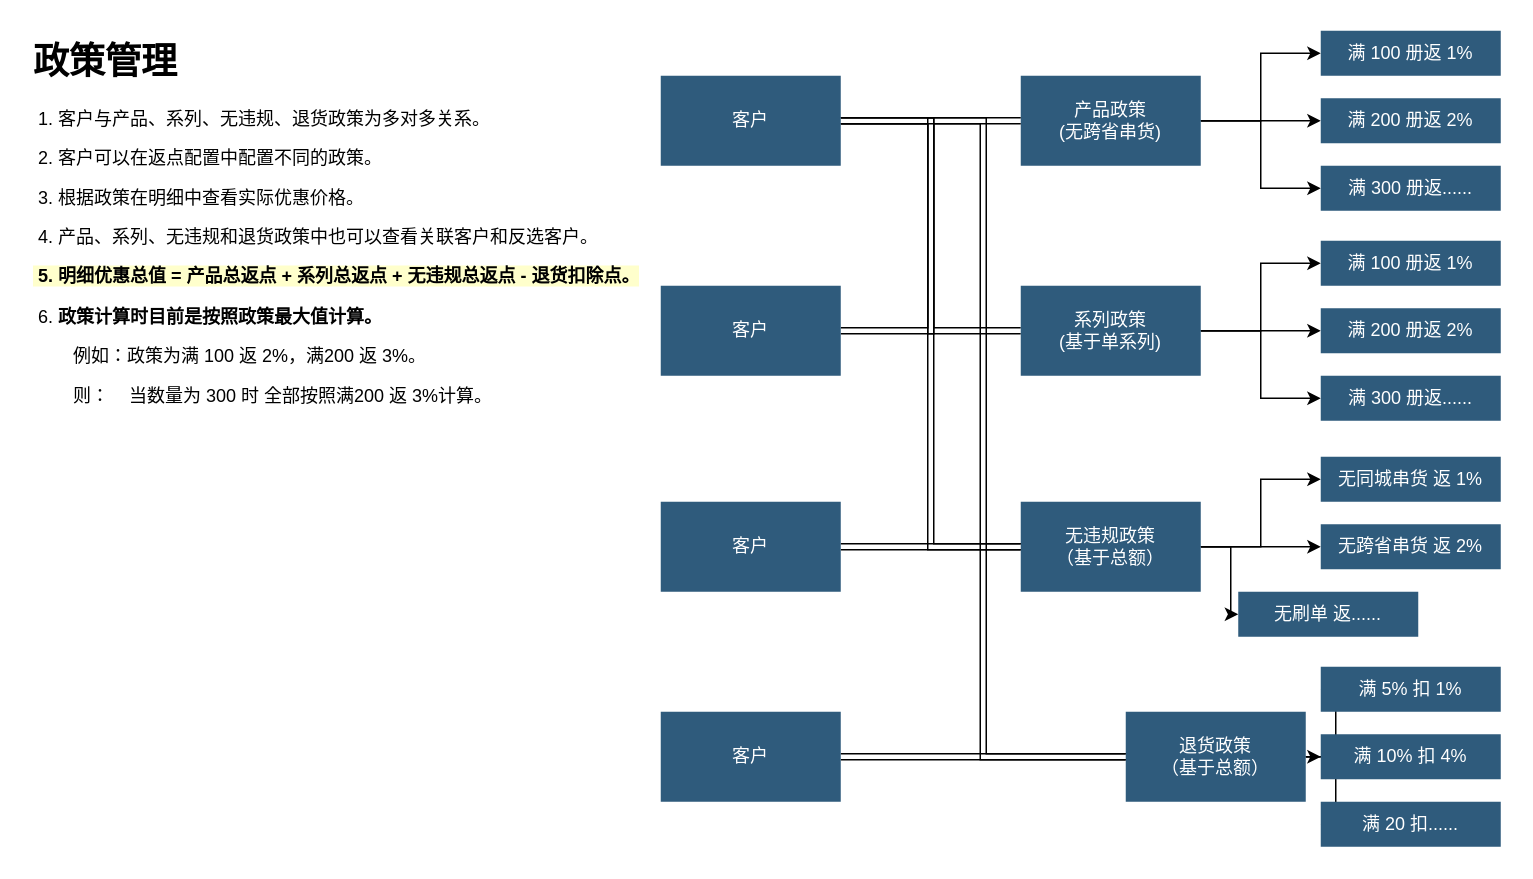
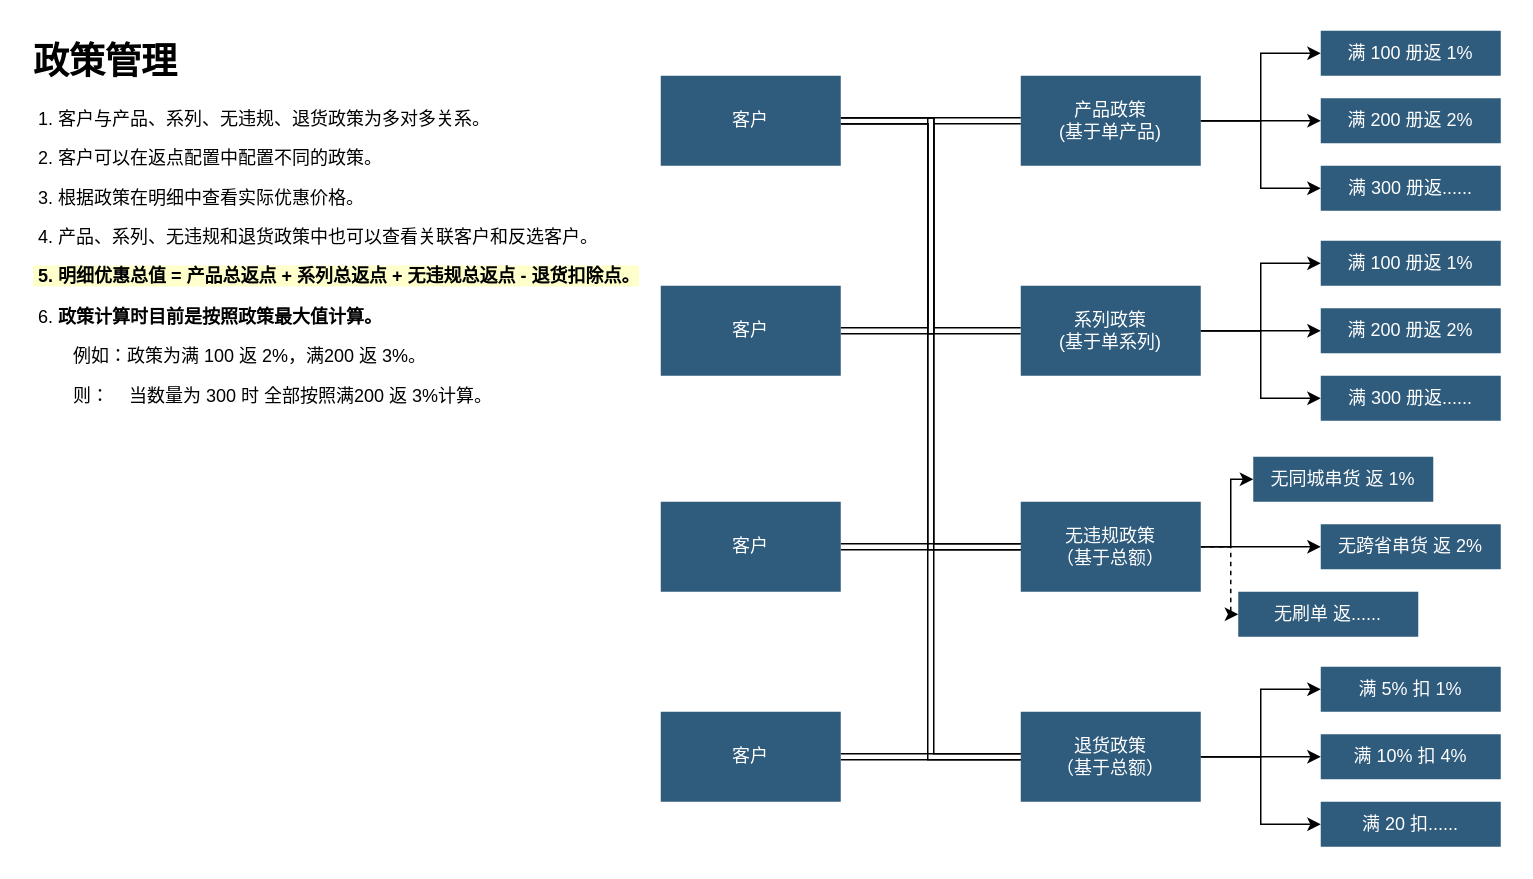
(1111, 121) -> (1111, 121)
(1411, 479) -> (1343, 479)
(1231, 578) -> (1231, 578)
(1216, 757) -> (1111, 757)
